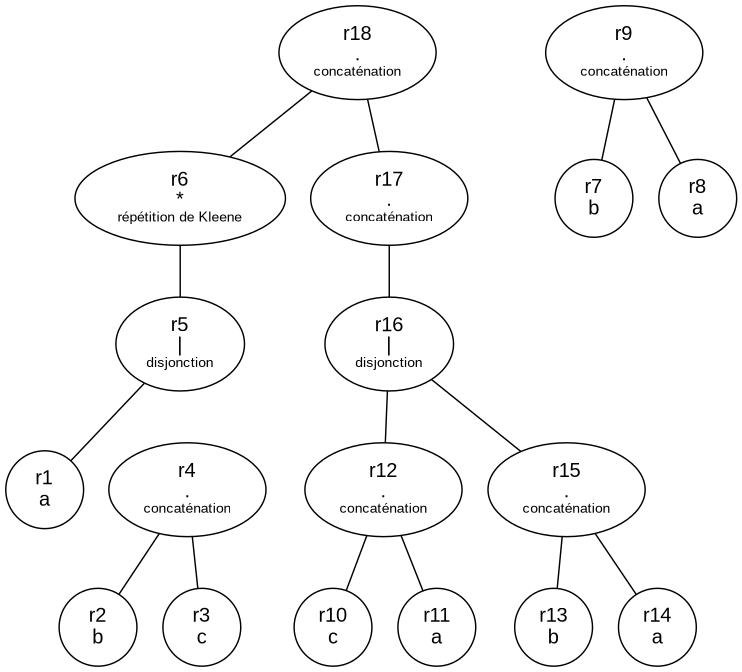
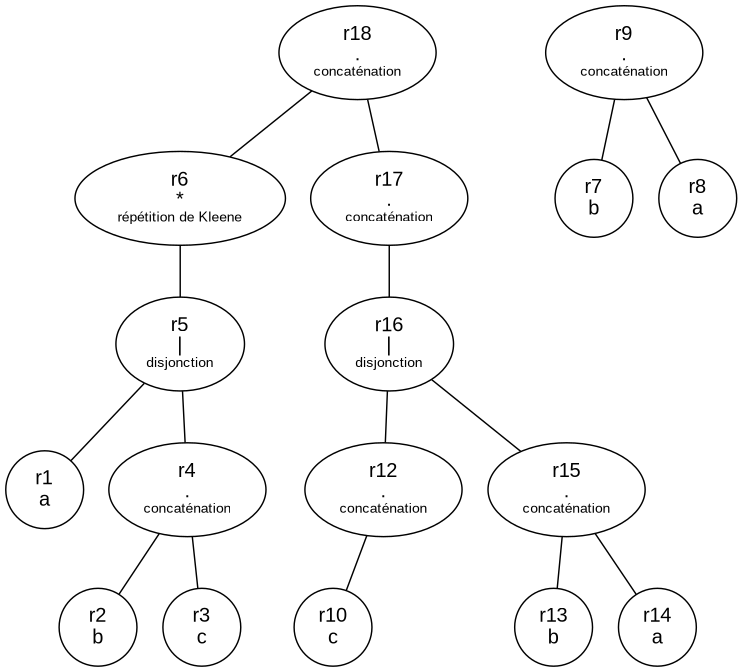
none -> (184, 417)
(437, 627) -> none
